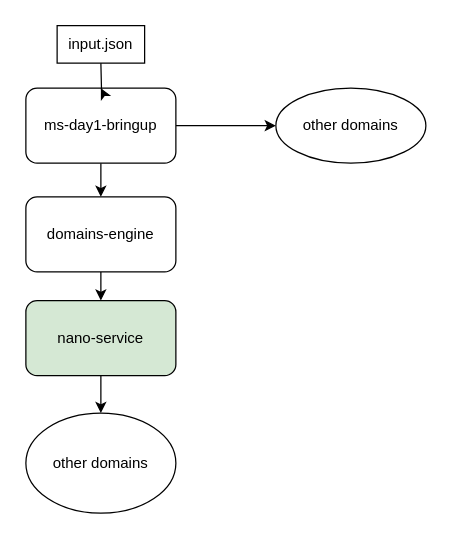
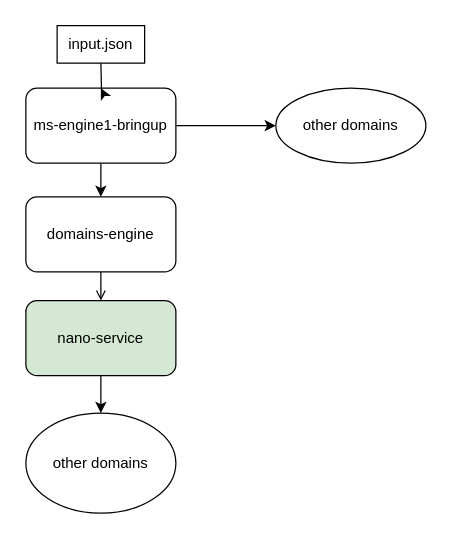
(101, 126) -> (101, 126)
(101, 291) -> (101, 292)
